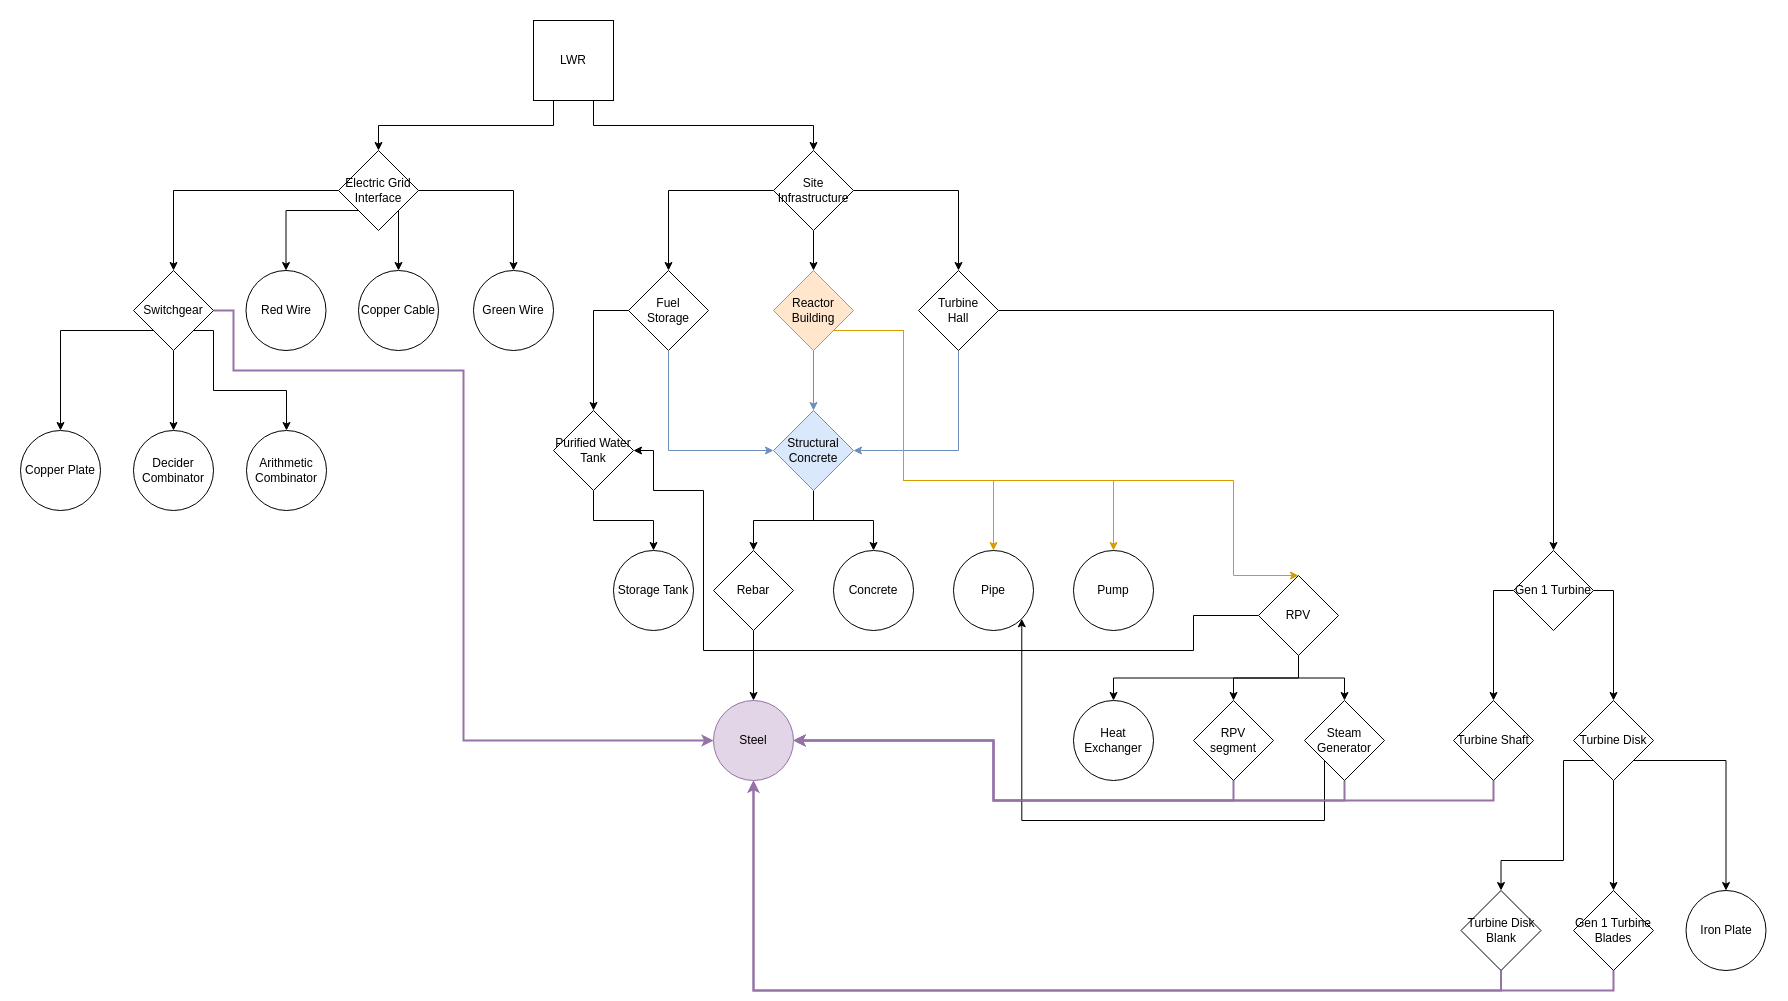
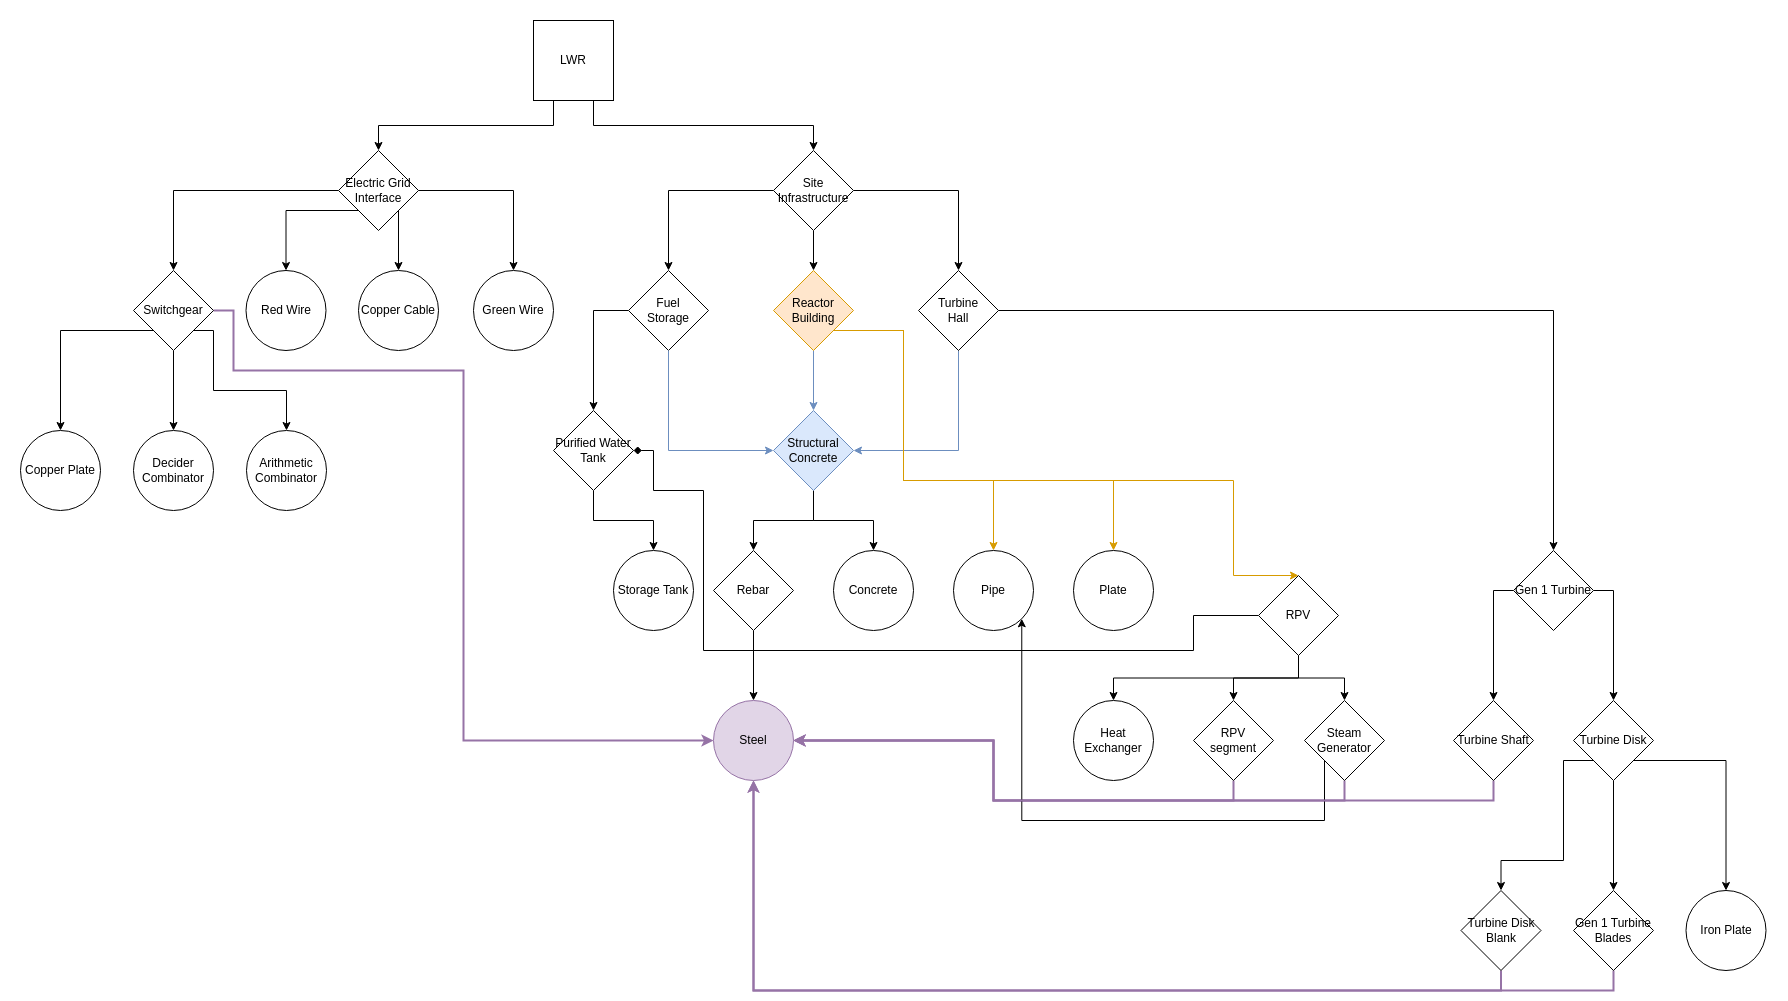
(641, 451) -> (642, 451)
(1114, 591) -> (1114, 591)
